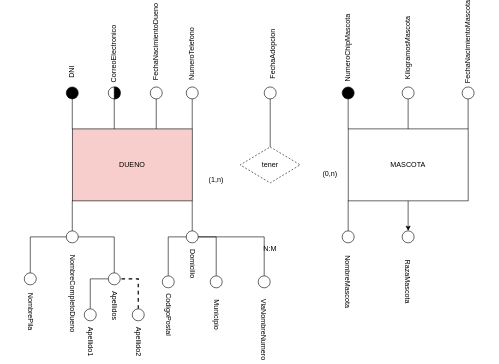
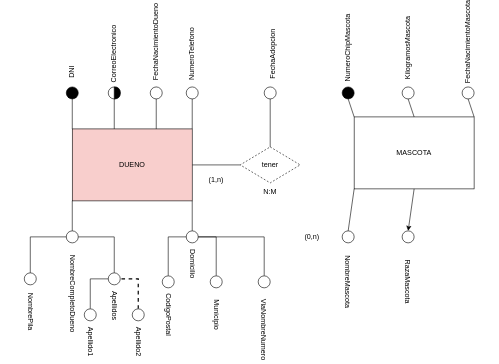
none -> (216, 165)
(408, 165) -> (414, 153)
(330, 174) -> (312, 237)
(270, 249) -> (270, 192)
